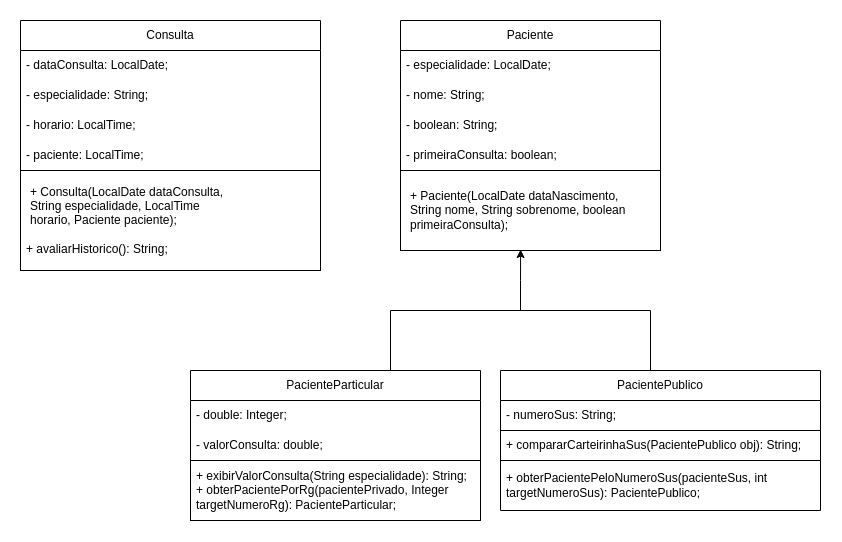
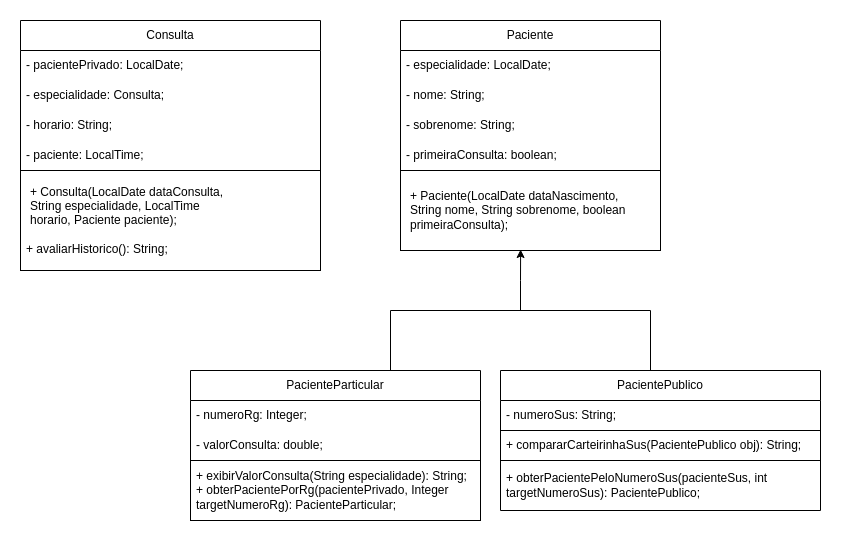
(105, 66) -> (113, 66)
(95, 96) -> (101, 96)
(86, 126) -> (78, 126)
(458, 126) -> (466, 126)
(249, 416) -> (257, 416)
